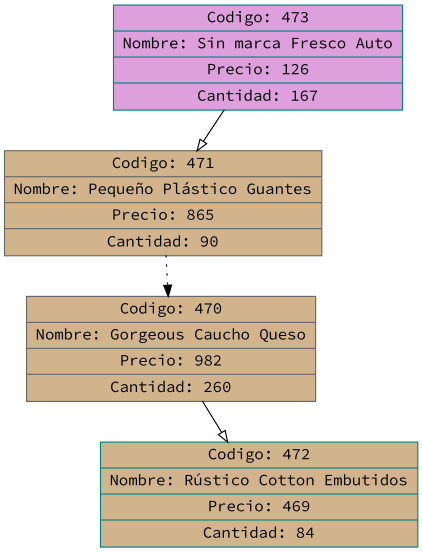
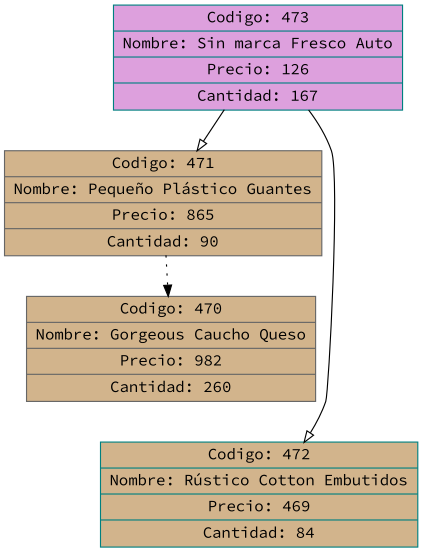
(212, 417) -> (333, 270)
